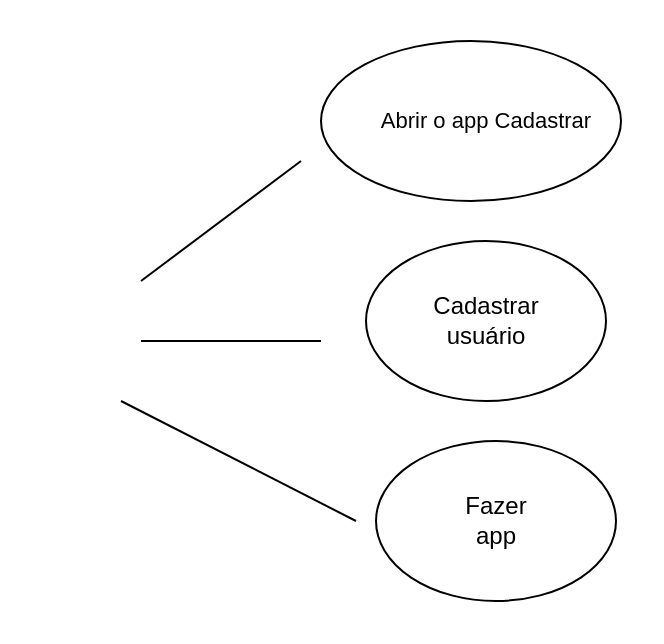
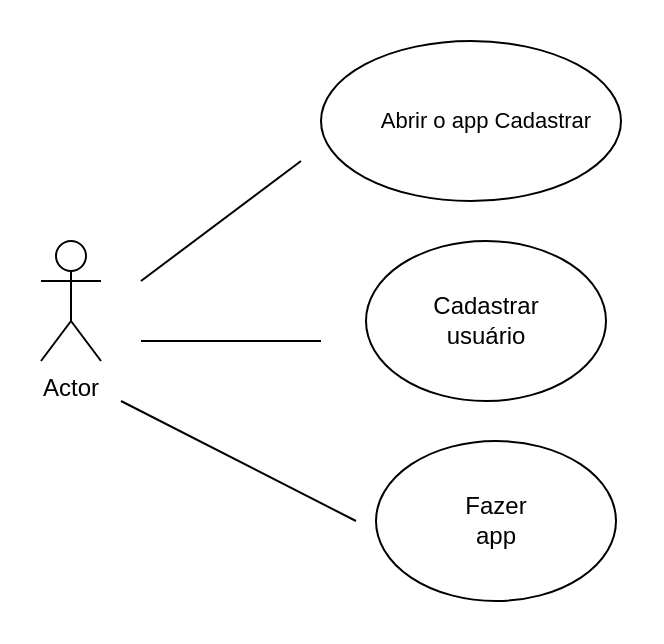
none -> (71, 301)
